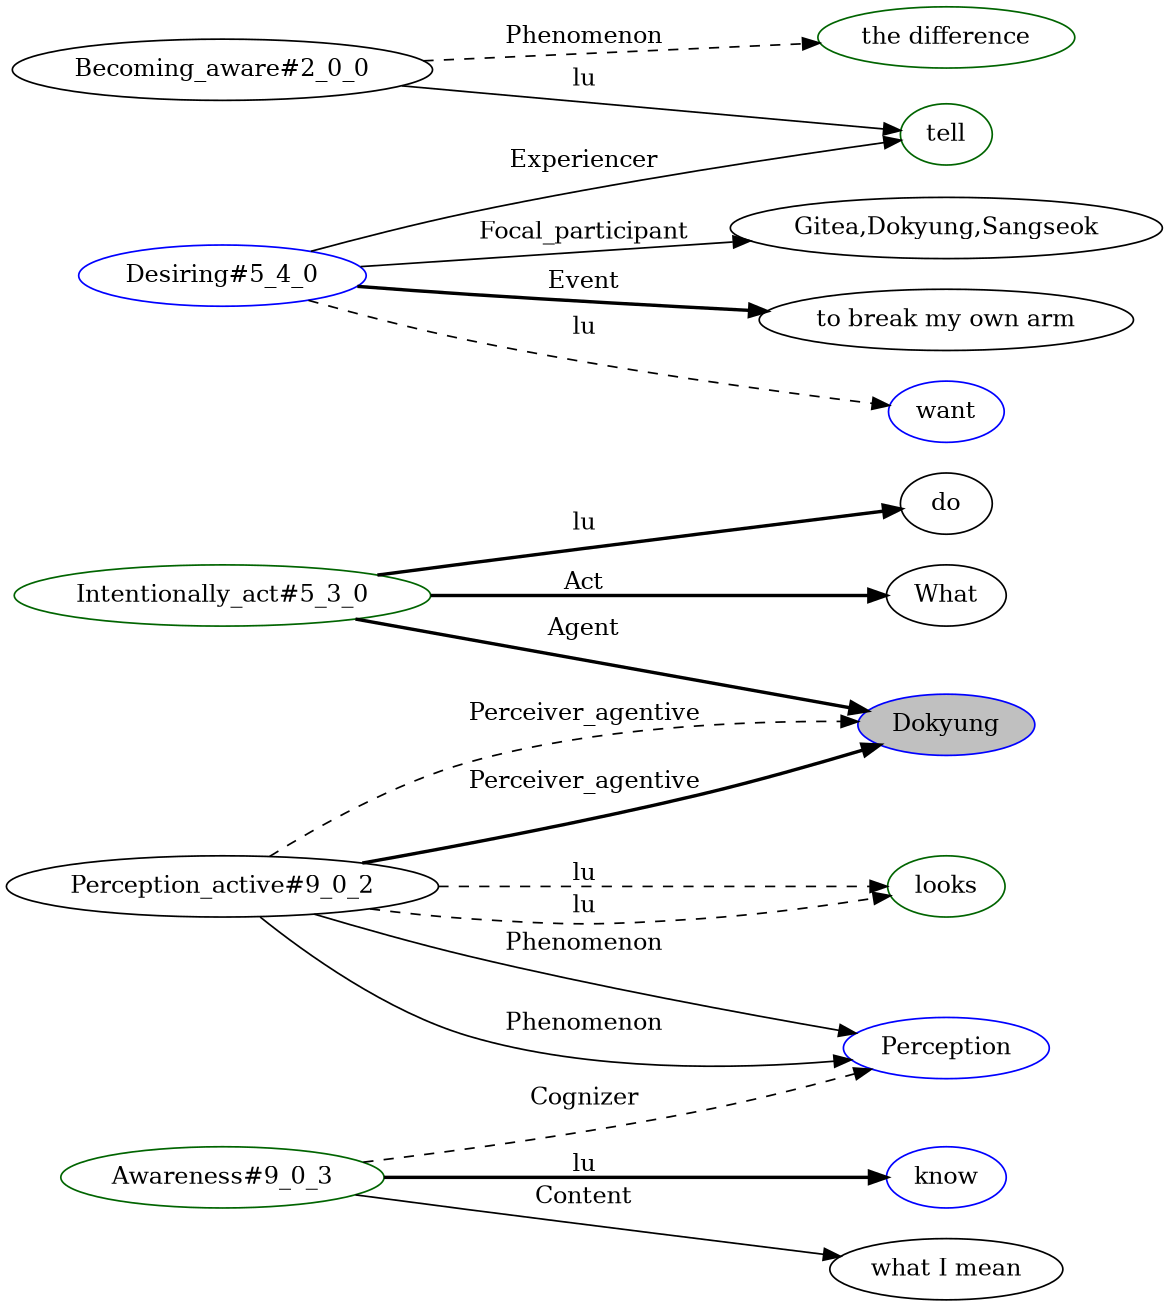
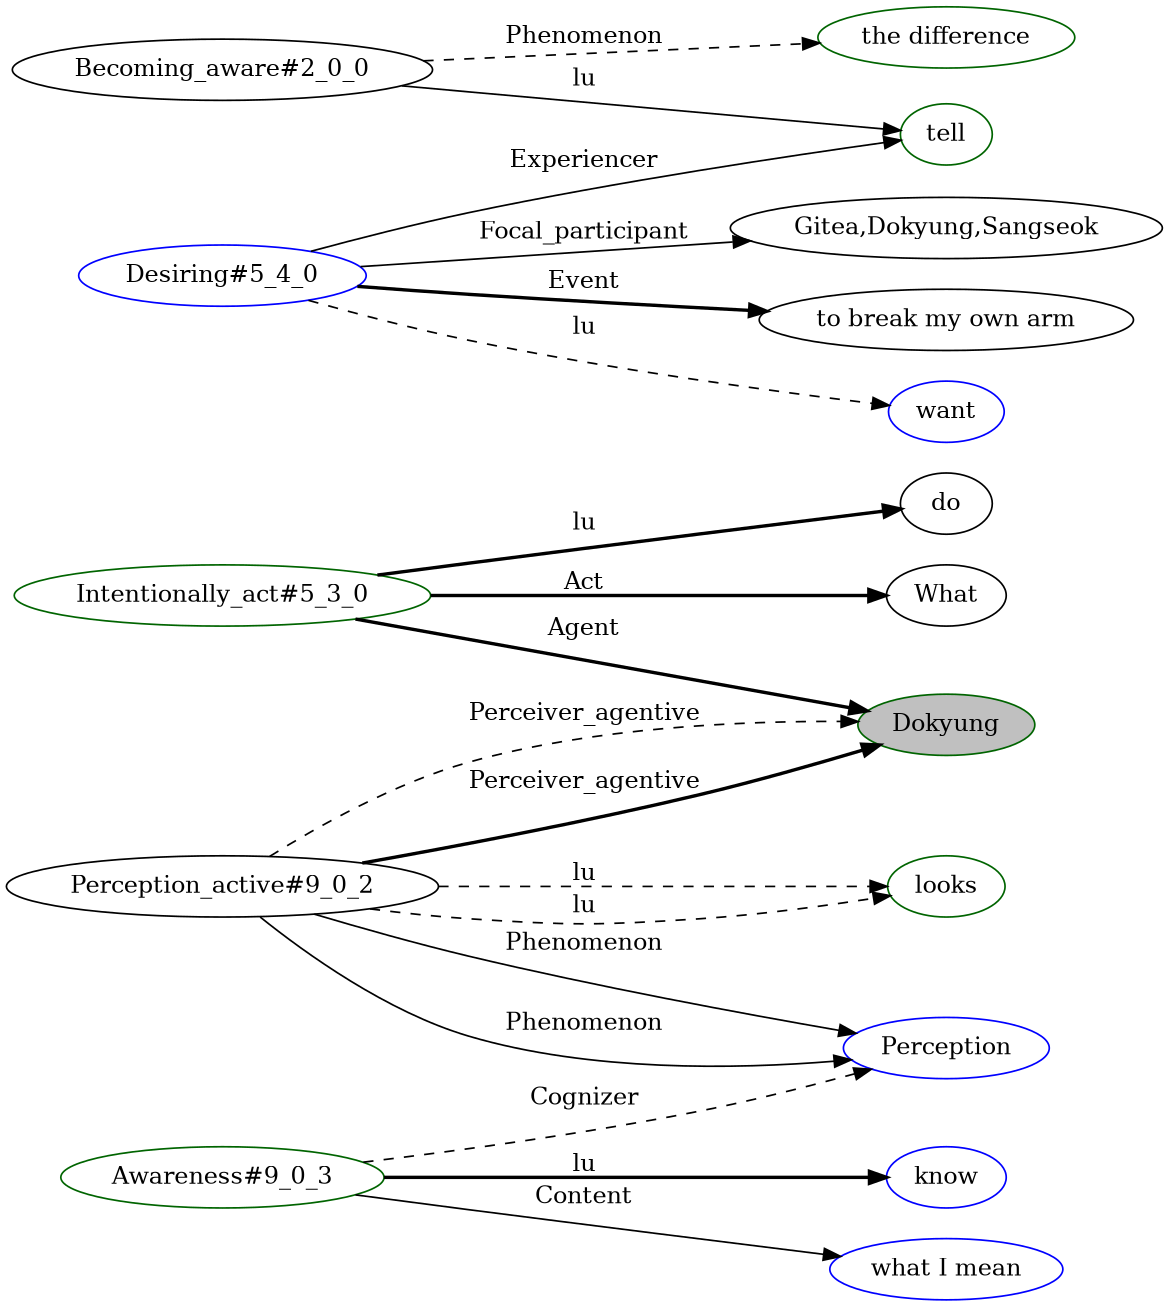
(946, 725) -> (946, 725)
(946, 1269) -> (946, 1269)
